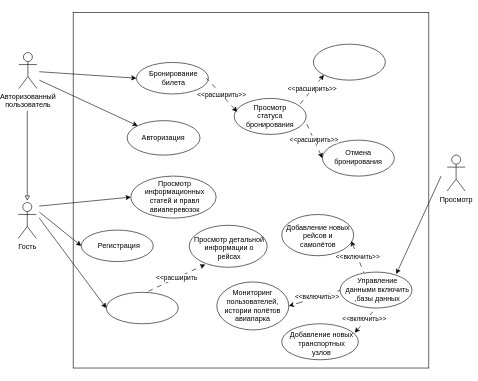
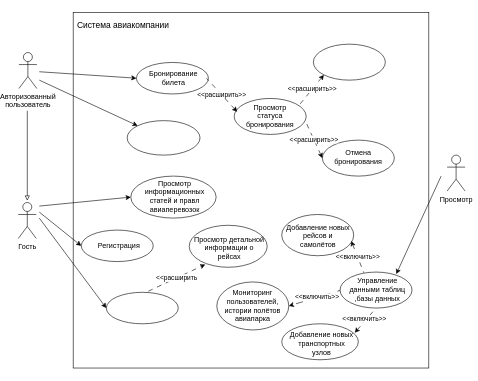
none -> (123, 25)
(164, 138) -> none
(378, 290) -> (378, 290)
